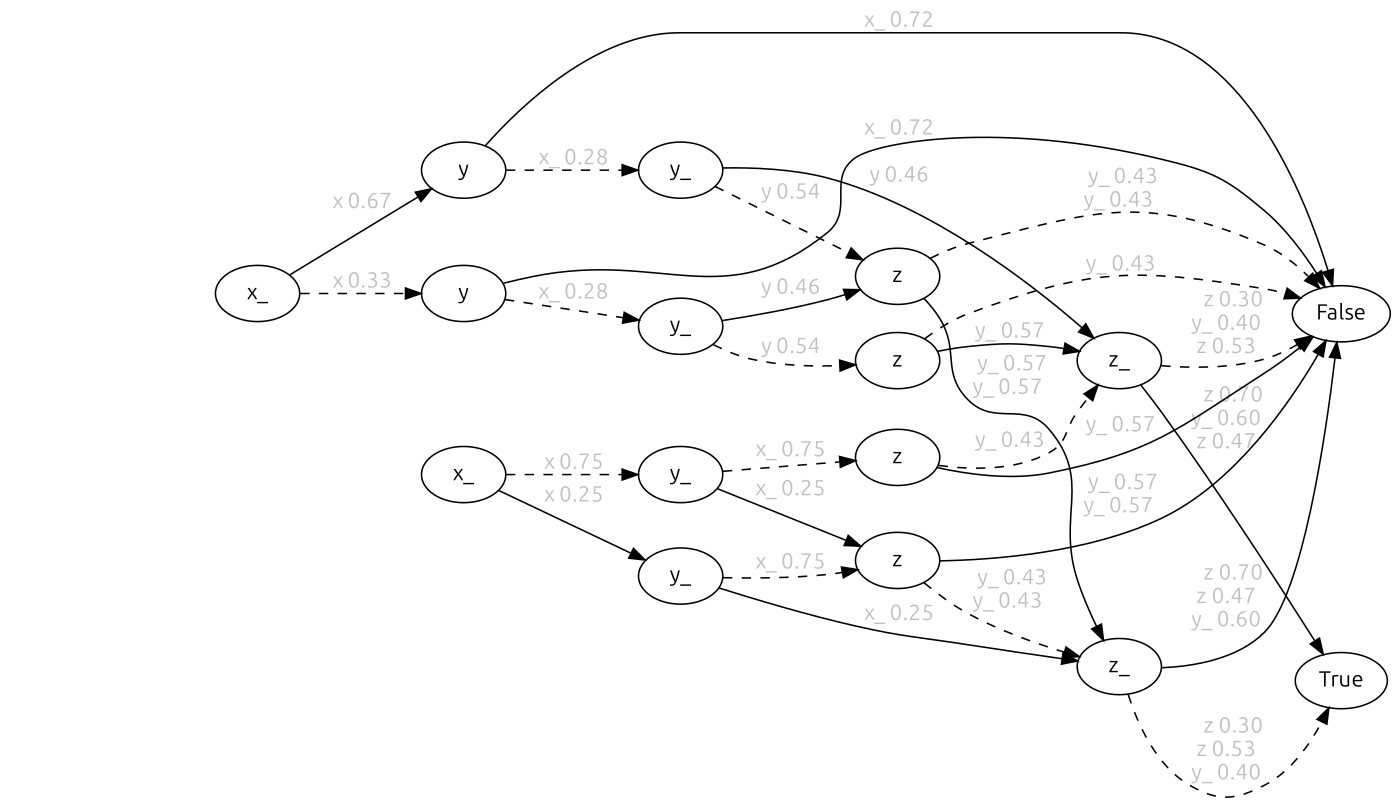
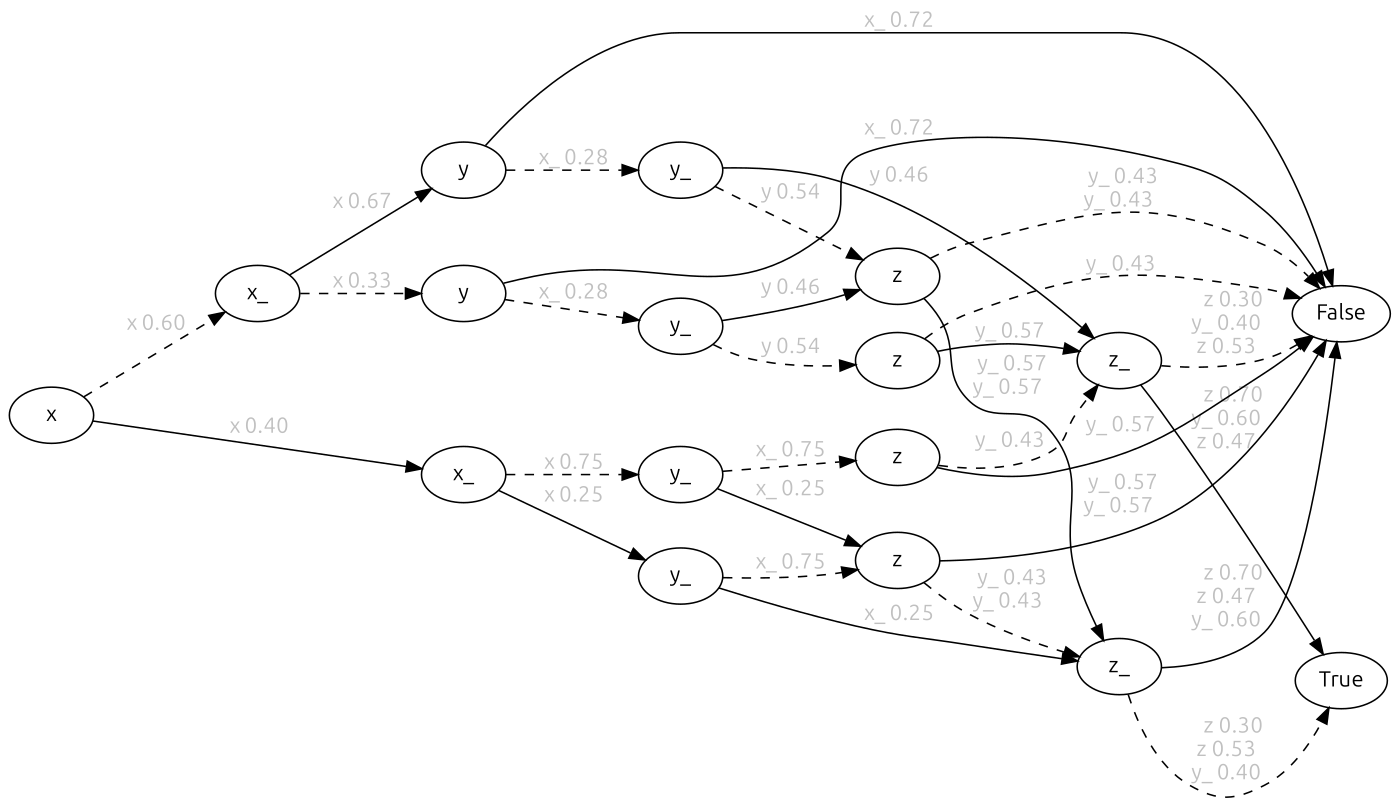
none -> (52, 415)
